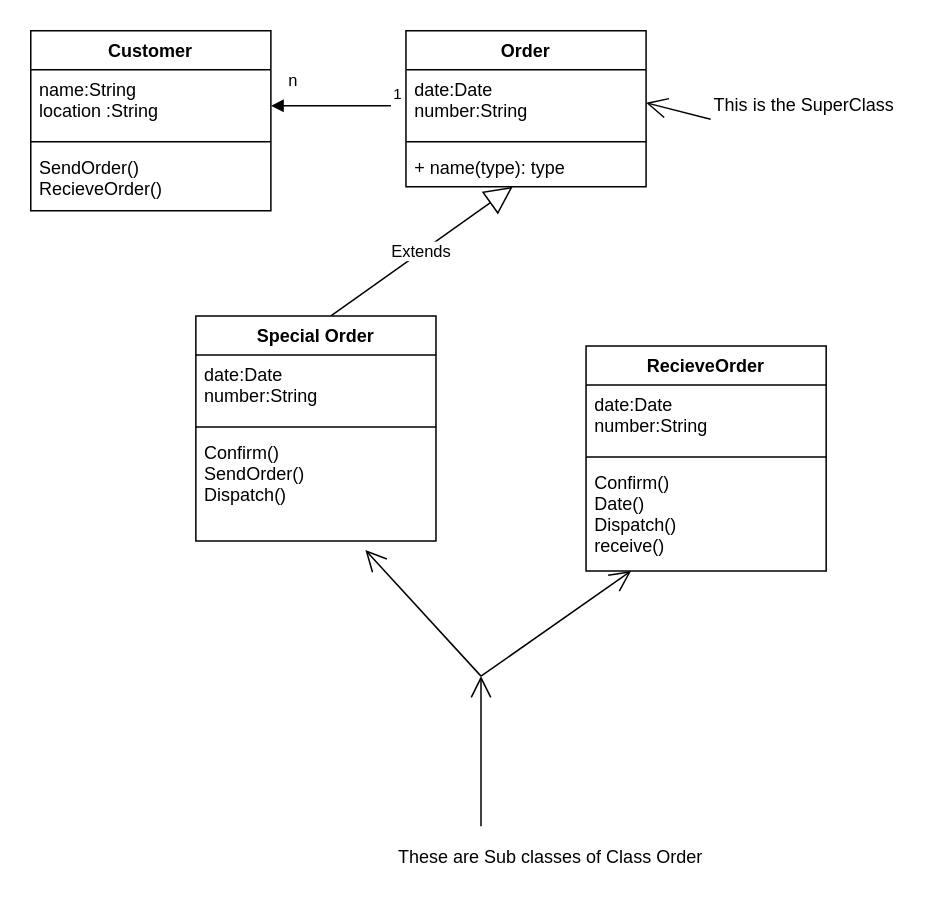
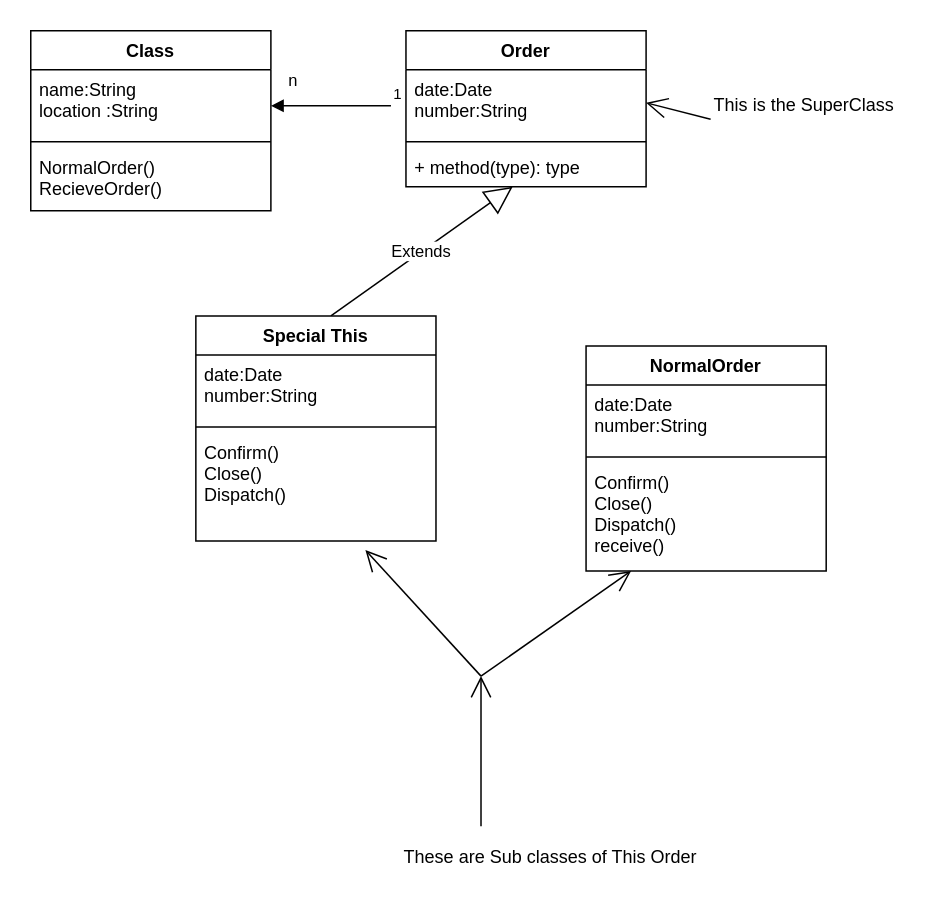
(150, 51) -> (150, 51)
(94, 168) -> (102, 168)
(498, 168) -> (508, 168)
(315, 336) -> (315, 336)
(705, 366) -> (705, 366)
(247, 453) -> (247, 453)
(637, 483) -> (637, 483)
(551, 857) -> (551, 857)
